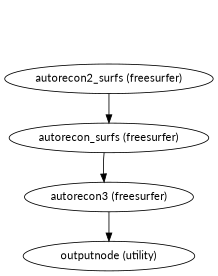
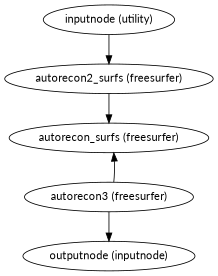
none -> (109, 20)
(103, 163) -> (114, 172)
(109, 256) -> (109, 256)
